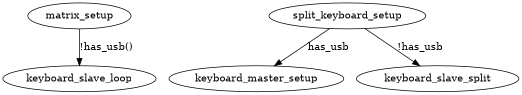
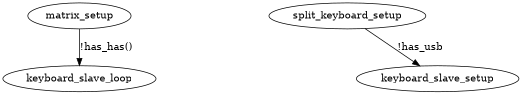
(106, 47) -> (106, 47)
(256, 79) -> none
(438, 79) -> (438, 79)
